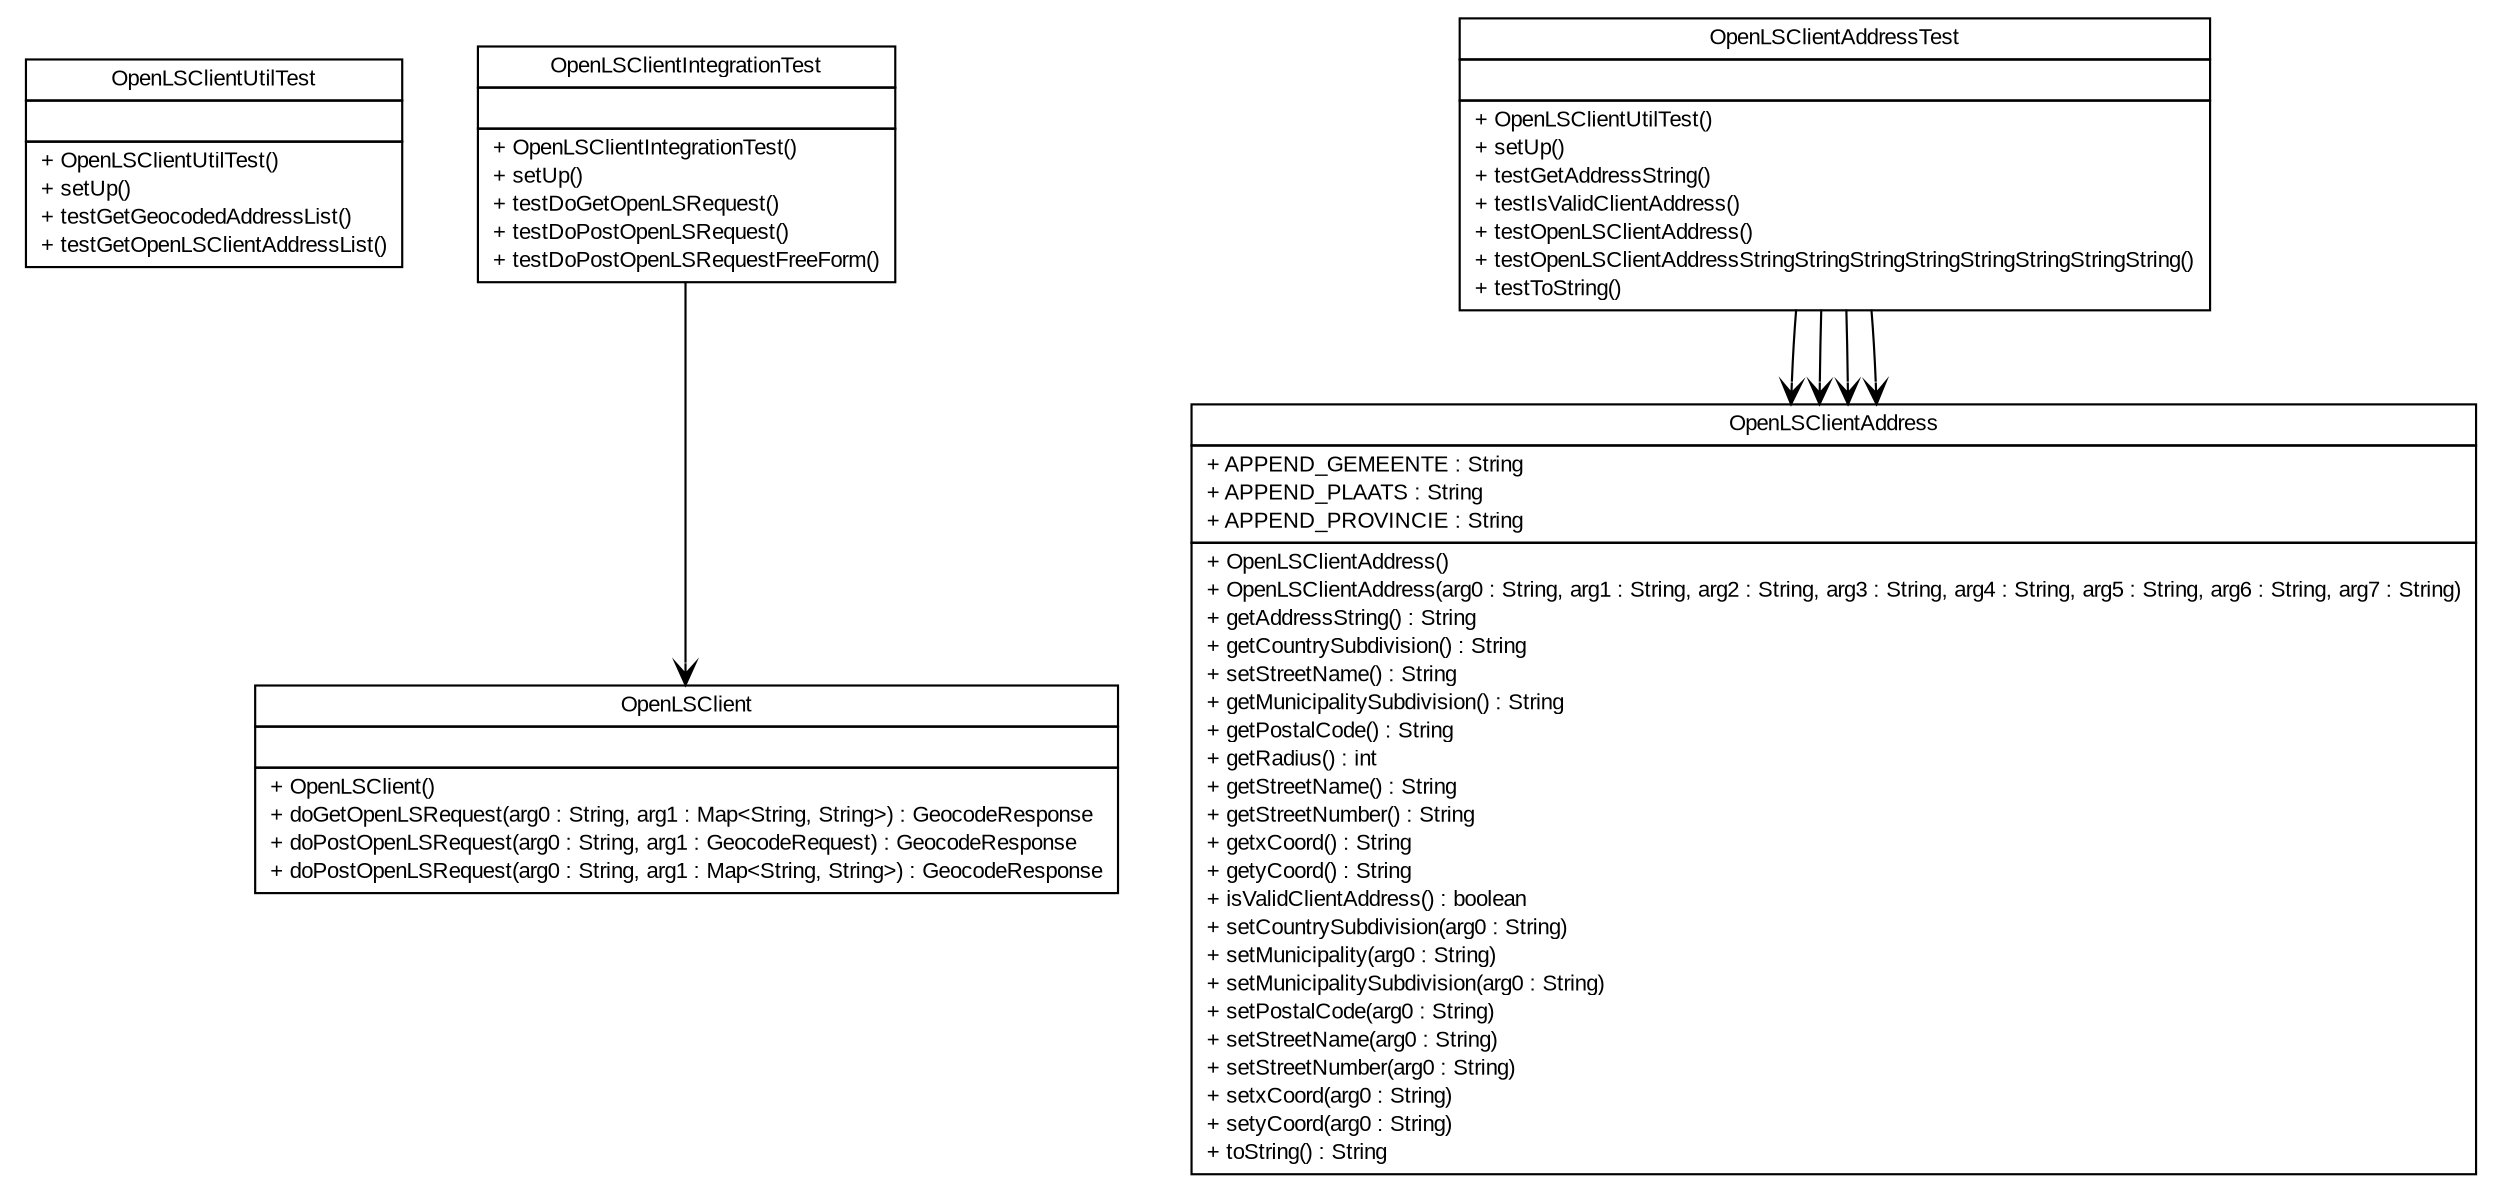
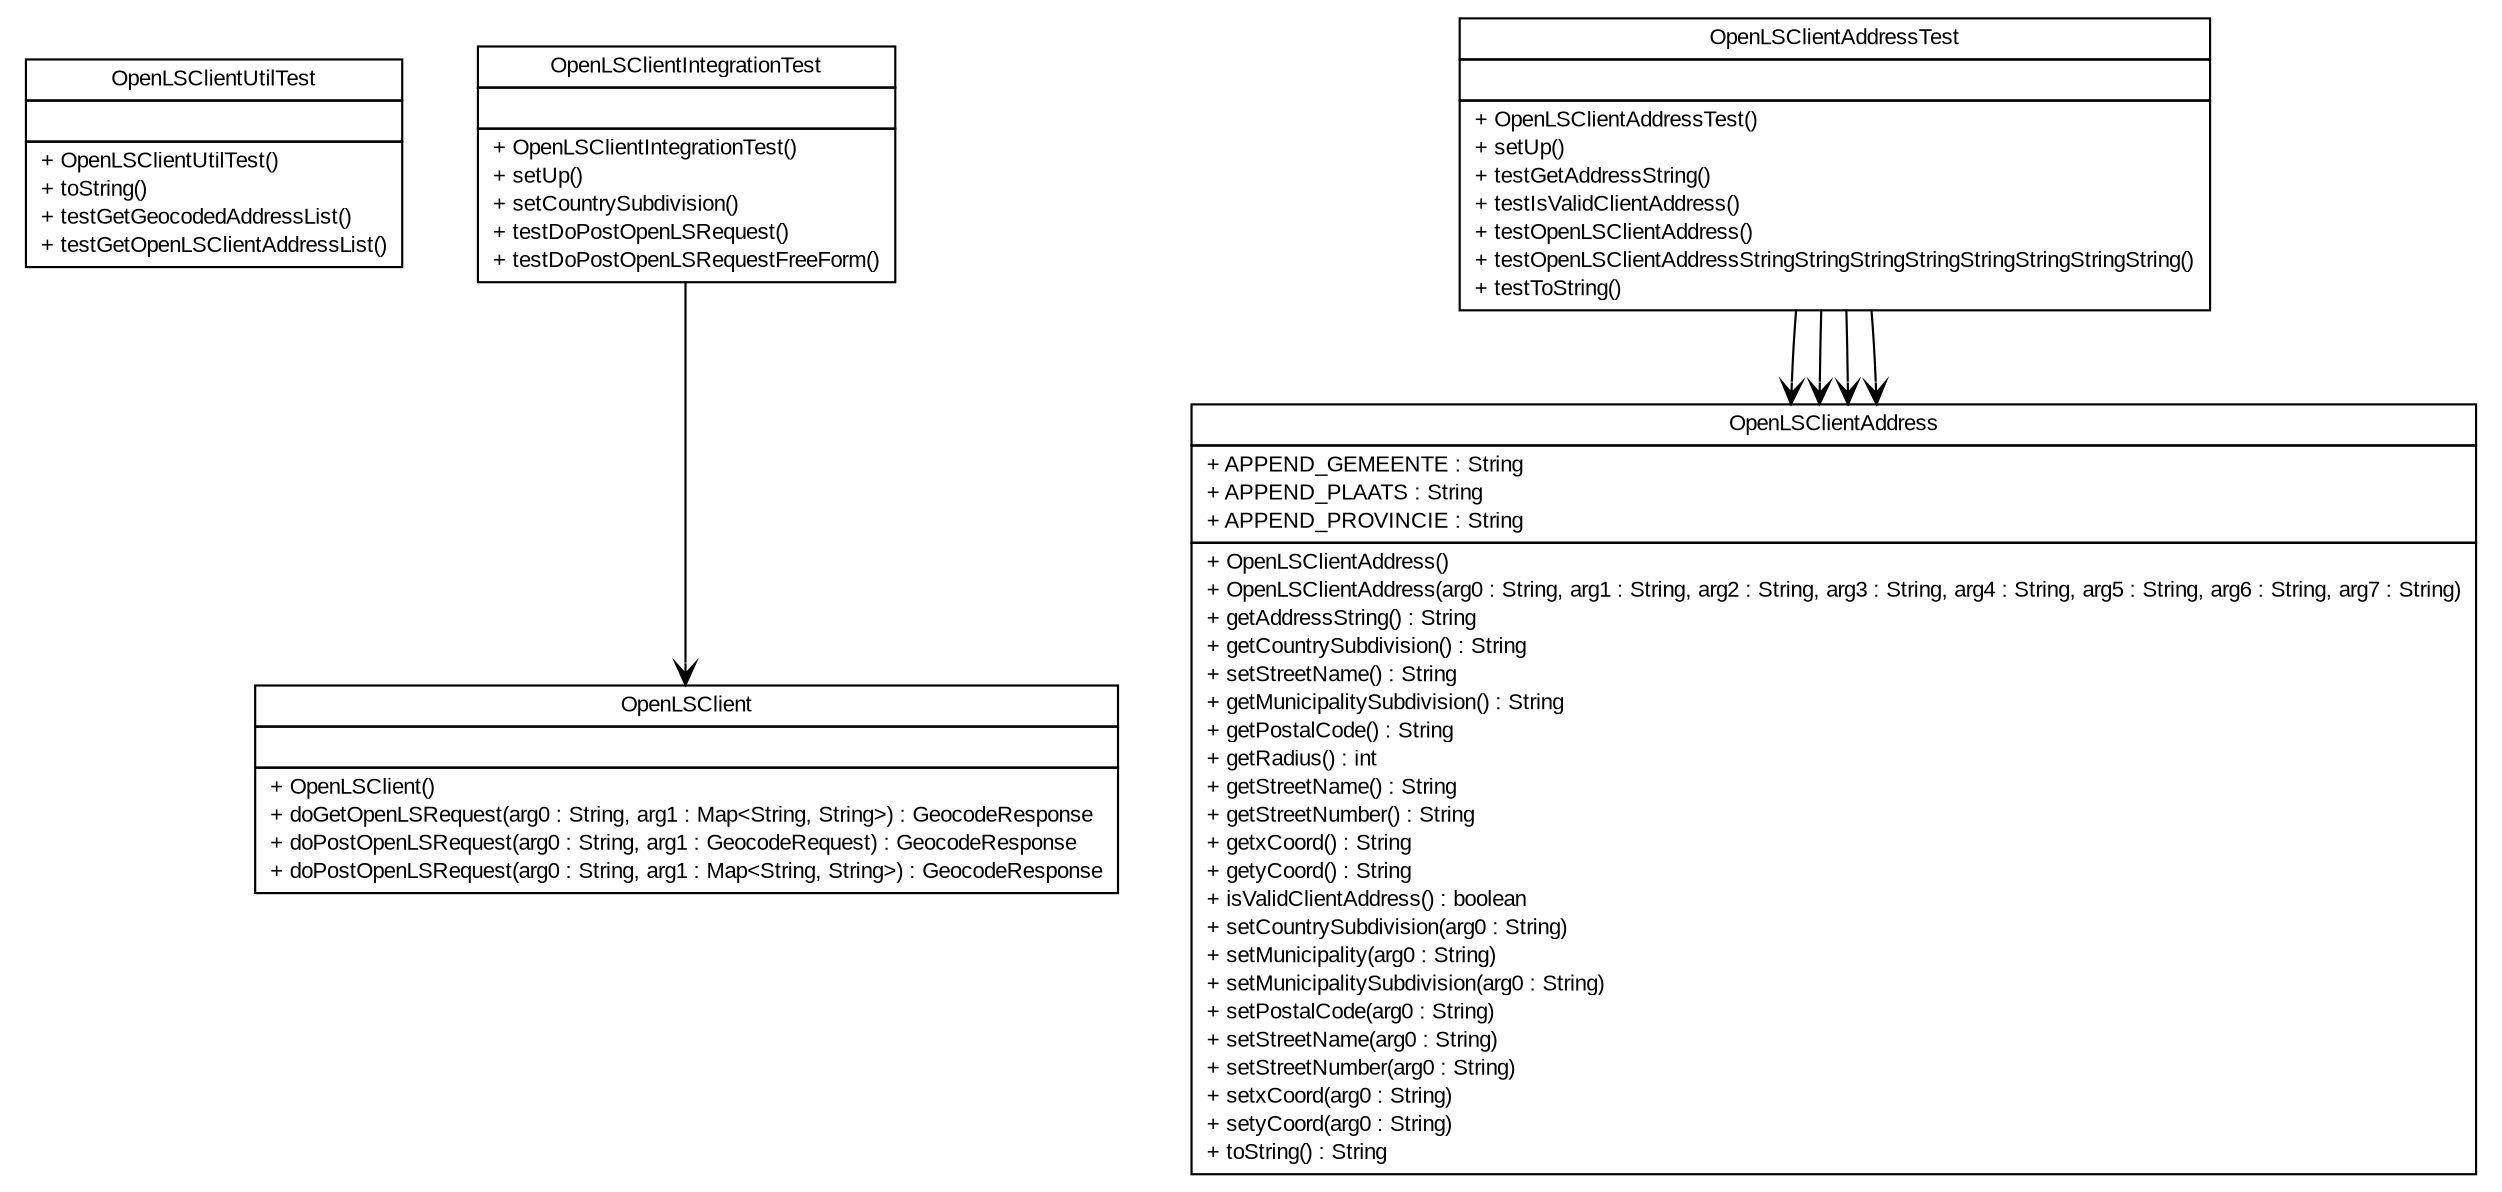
(1594, 120) -> (1616, 120)
(86, 189) -> (94, 189)
(637, 204) -> (616, 204)
